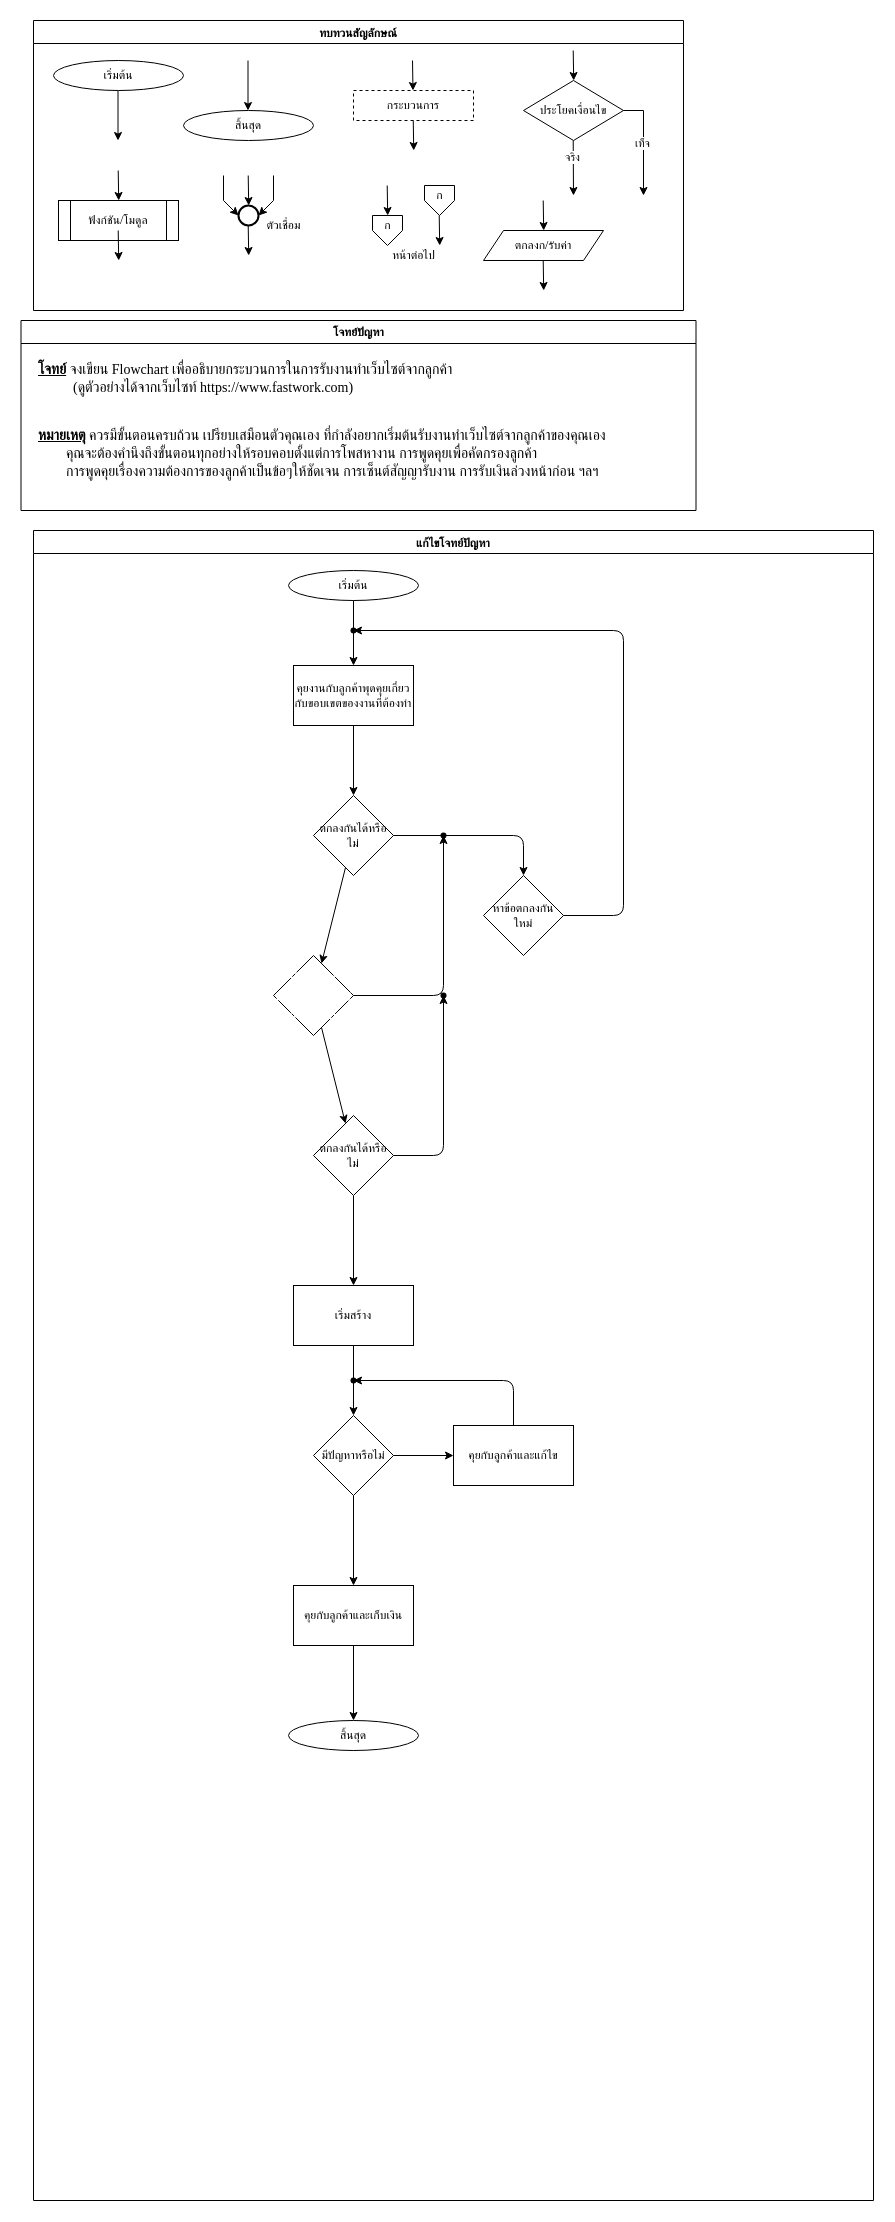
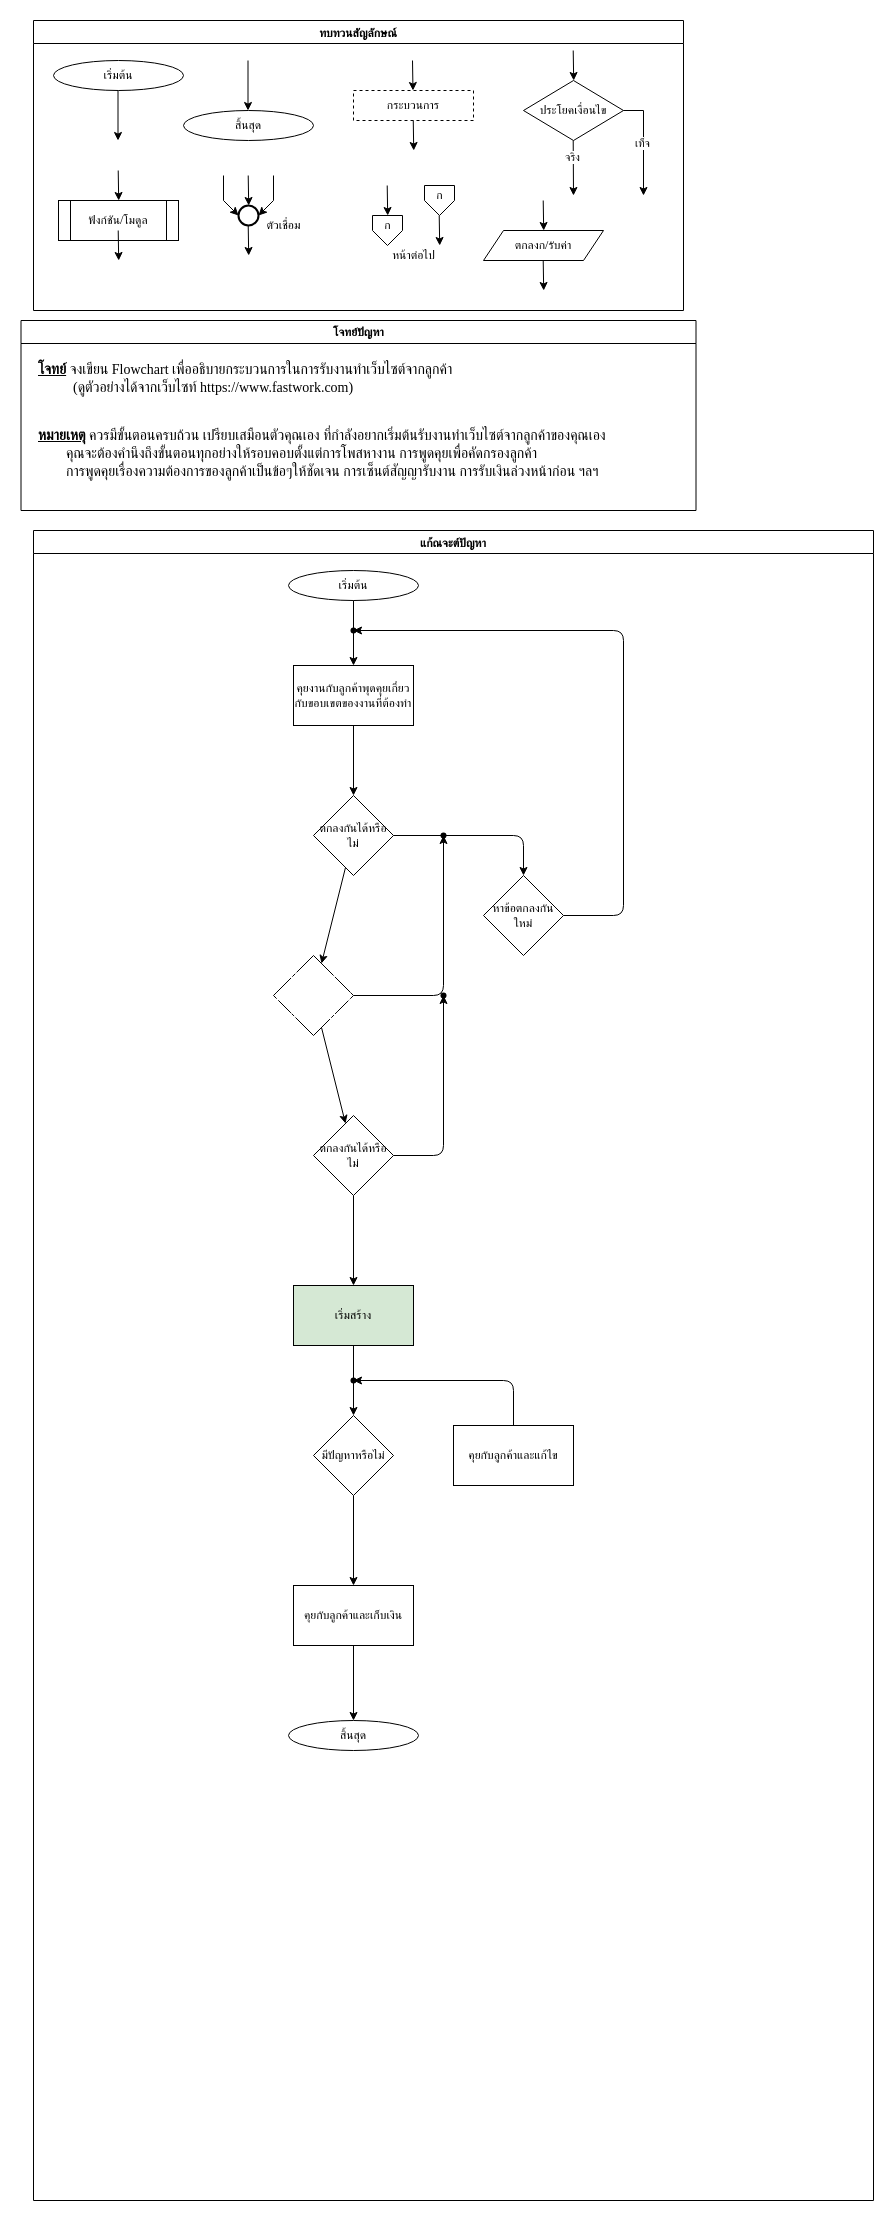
(453, 543) -> (453, 543)
(354, 1316) -> (354, 1316)
(420, 1456) -> none
